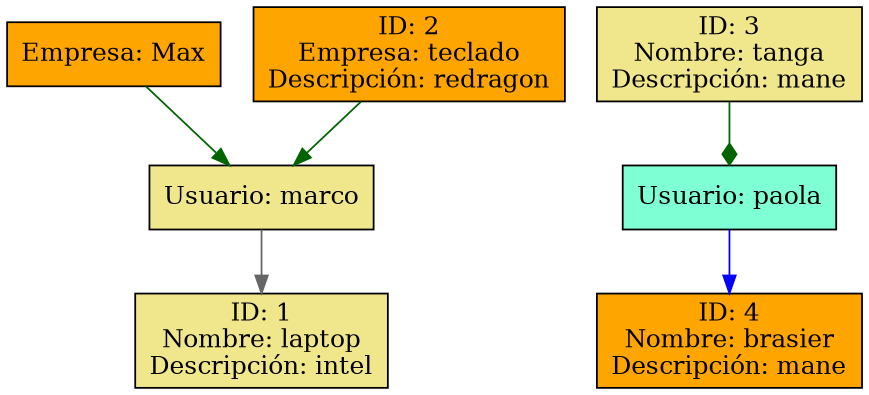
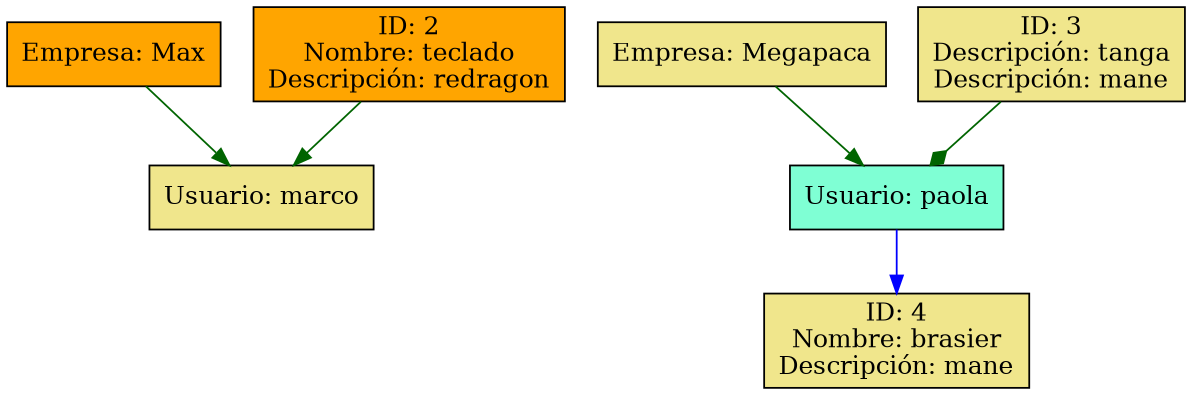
(409, 54) -> (409, 54)
(729, 54) -> (1051, 54)
none -> (742, 54)
(262, 341) -> none
(729, 341) -> (897, 341)
